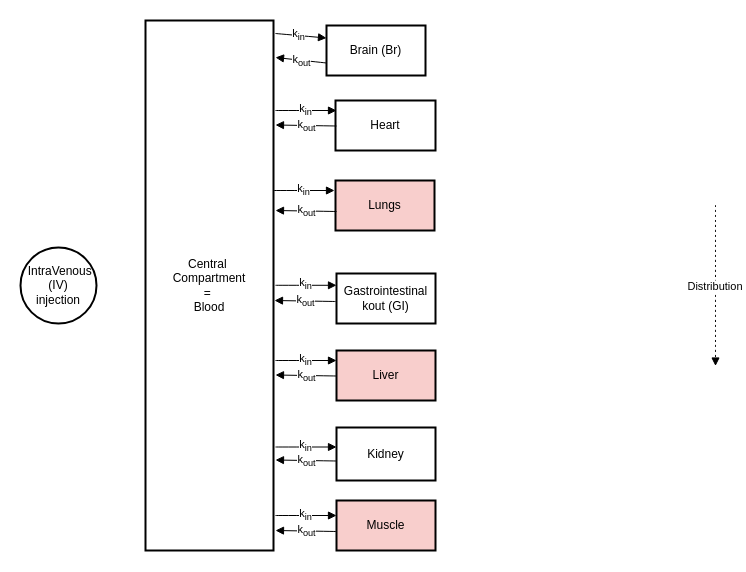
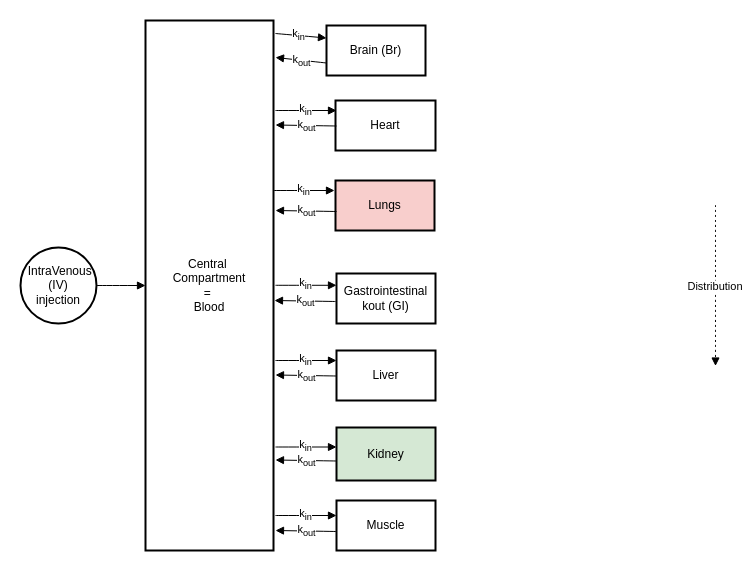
none -> (117, 286)
(386, 376) -> (386, 376)
(386, 454) -> (386, 454)
(386, 526) -> (386, 526)
